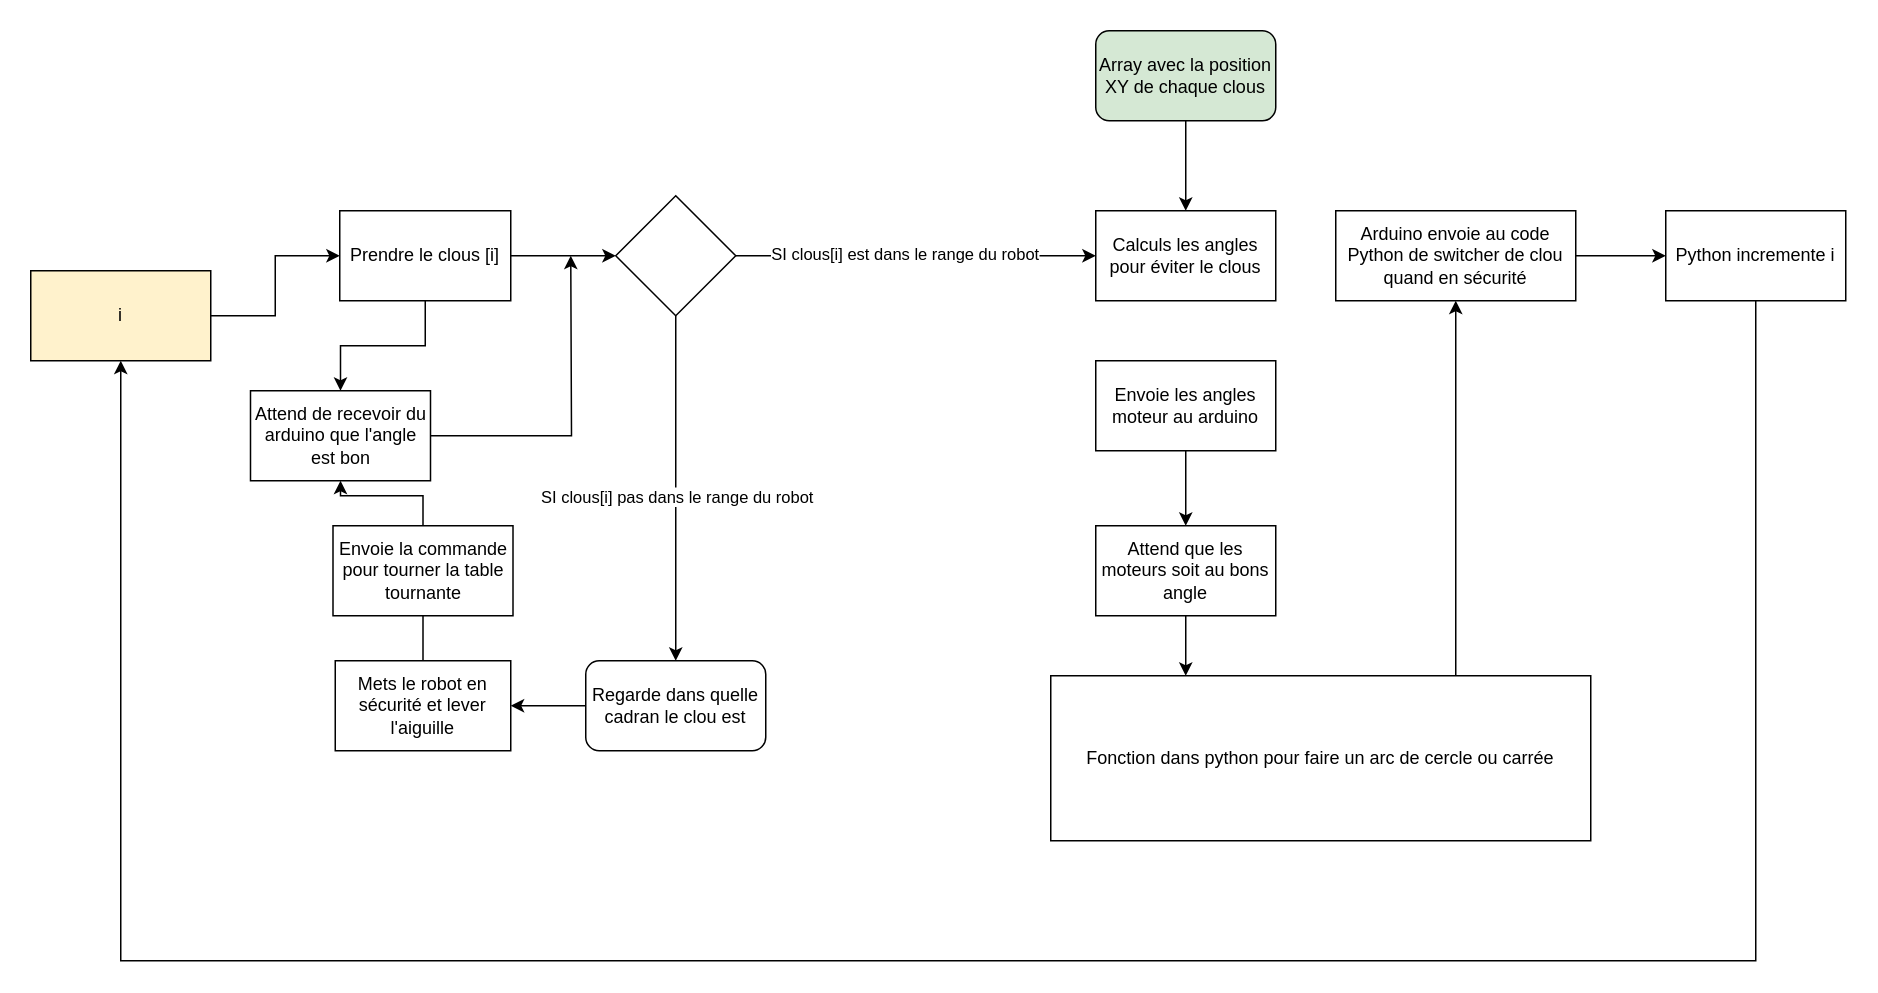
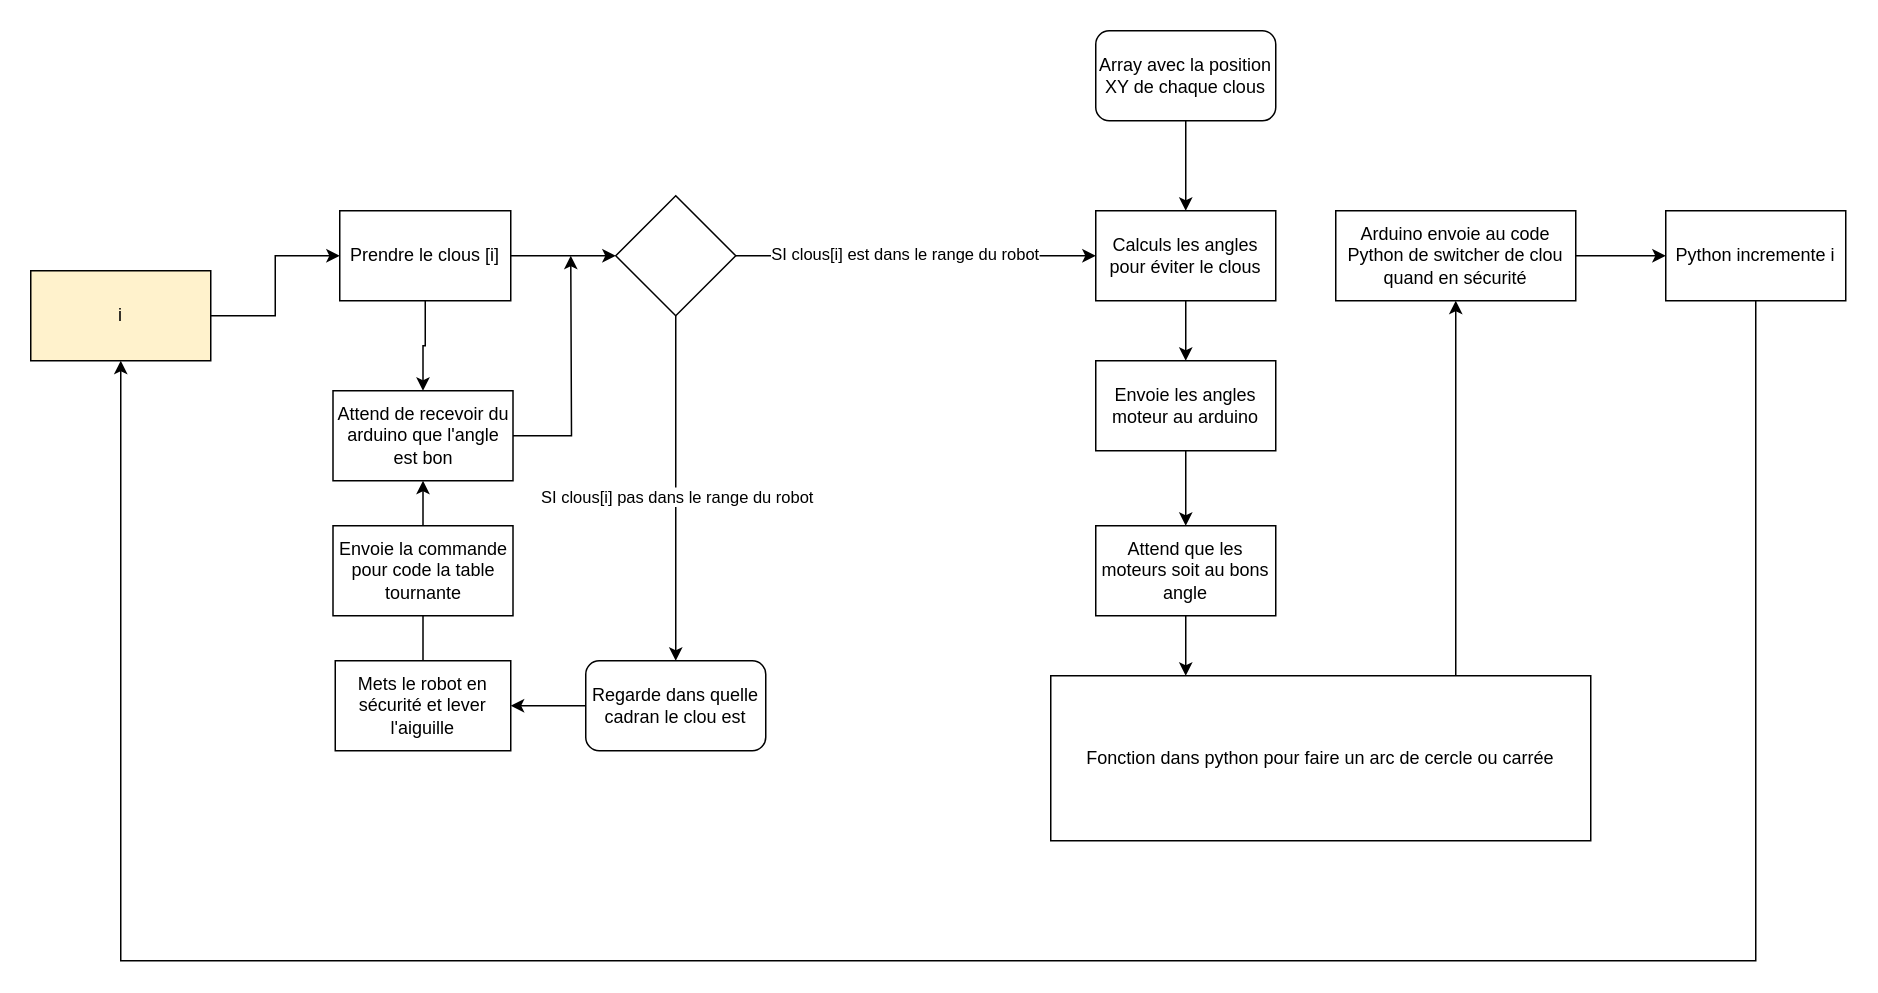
(1186, 76) -> (1186, 76)
none -> (1186, 326)
(341, 436) -> (423, 436)
(424, 571) -> (424, 571)
